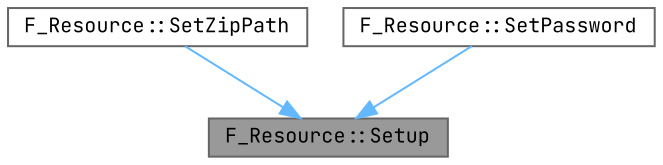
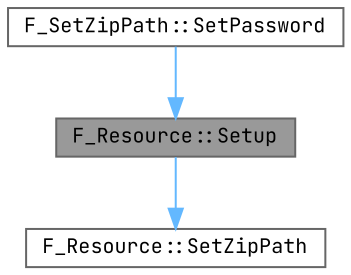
(499, 27) -> (176, 27)
(234, 77) -> (176, 183)
